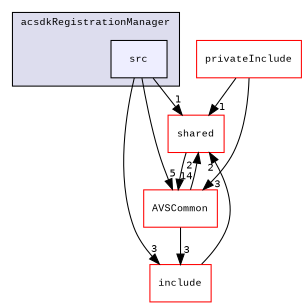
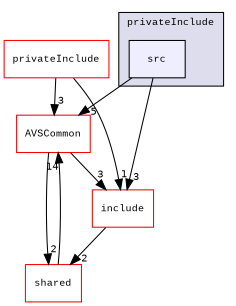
(96, 22) -> (171, 22)
(164, 92) -> none
(226, 92) -> (104, 125)
